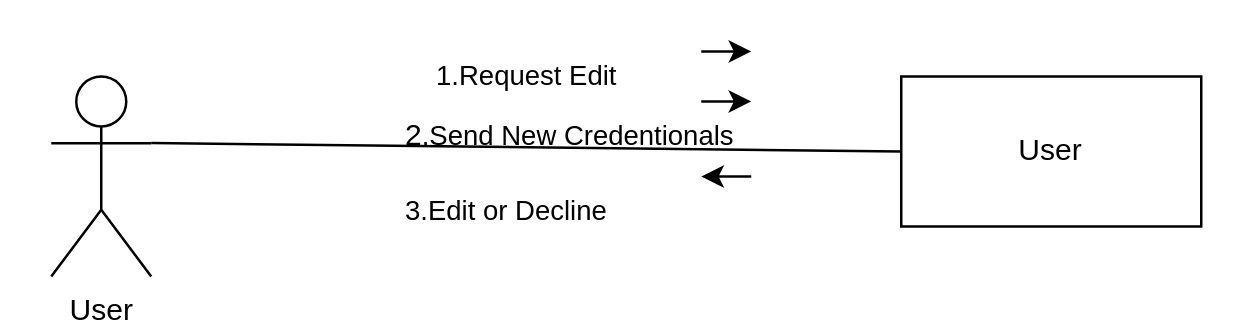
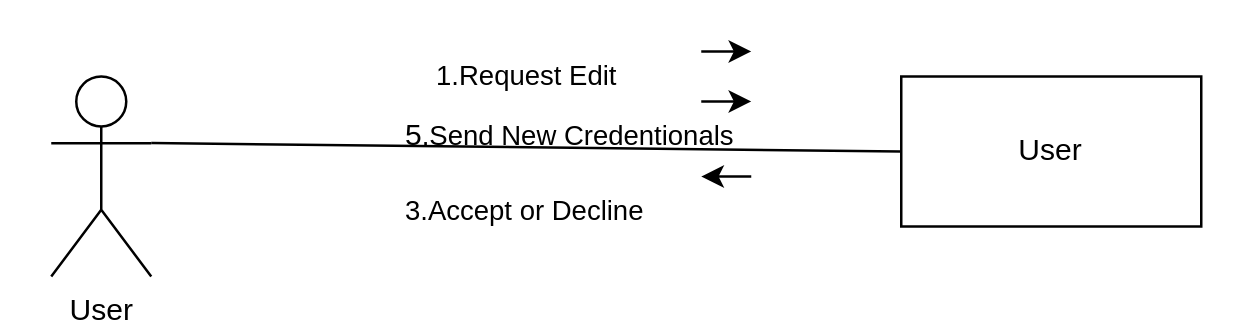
(588, 137) -> (588, 137)
(526, 212) -> (546, 212)
